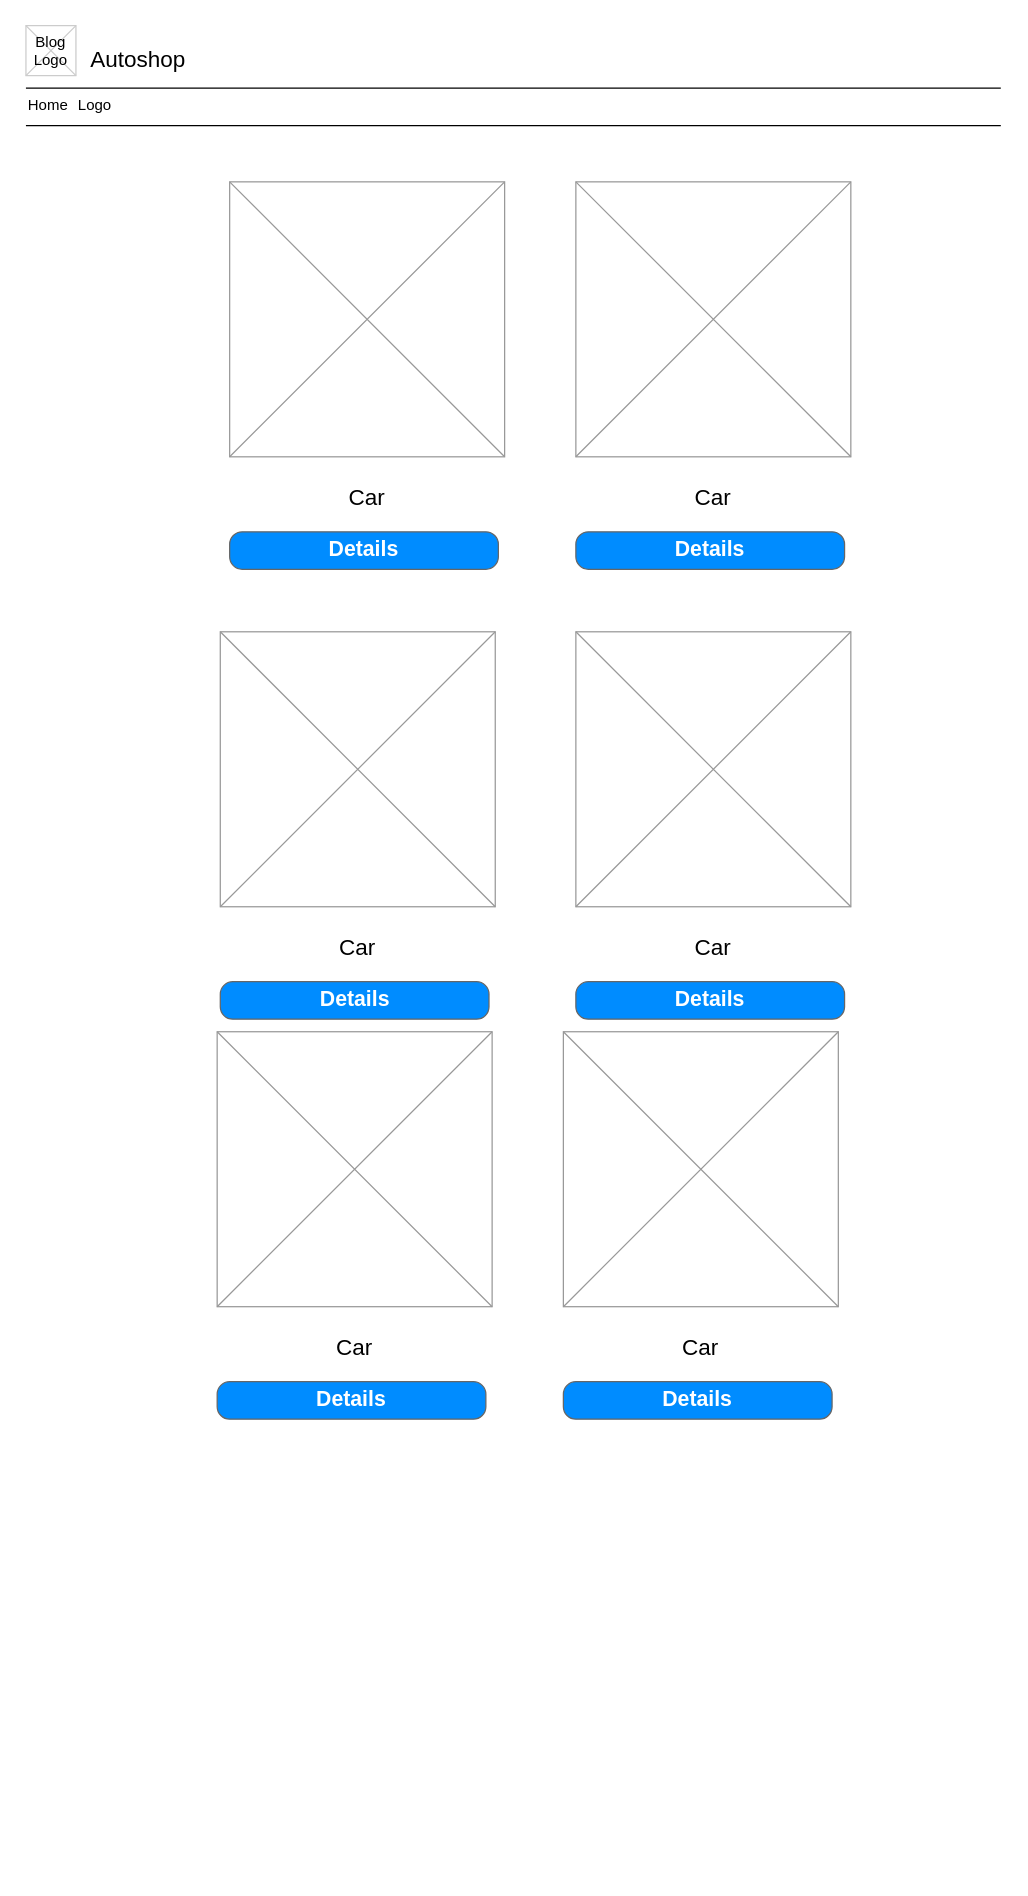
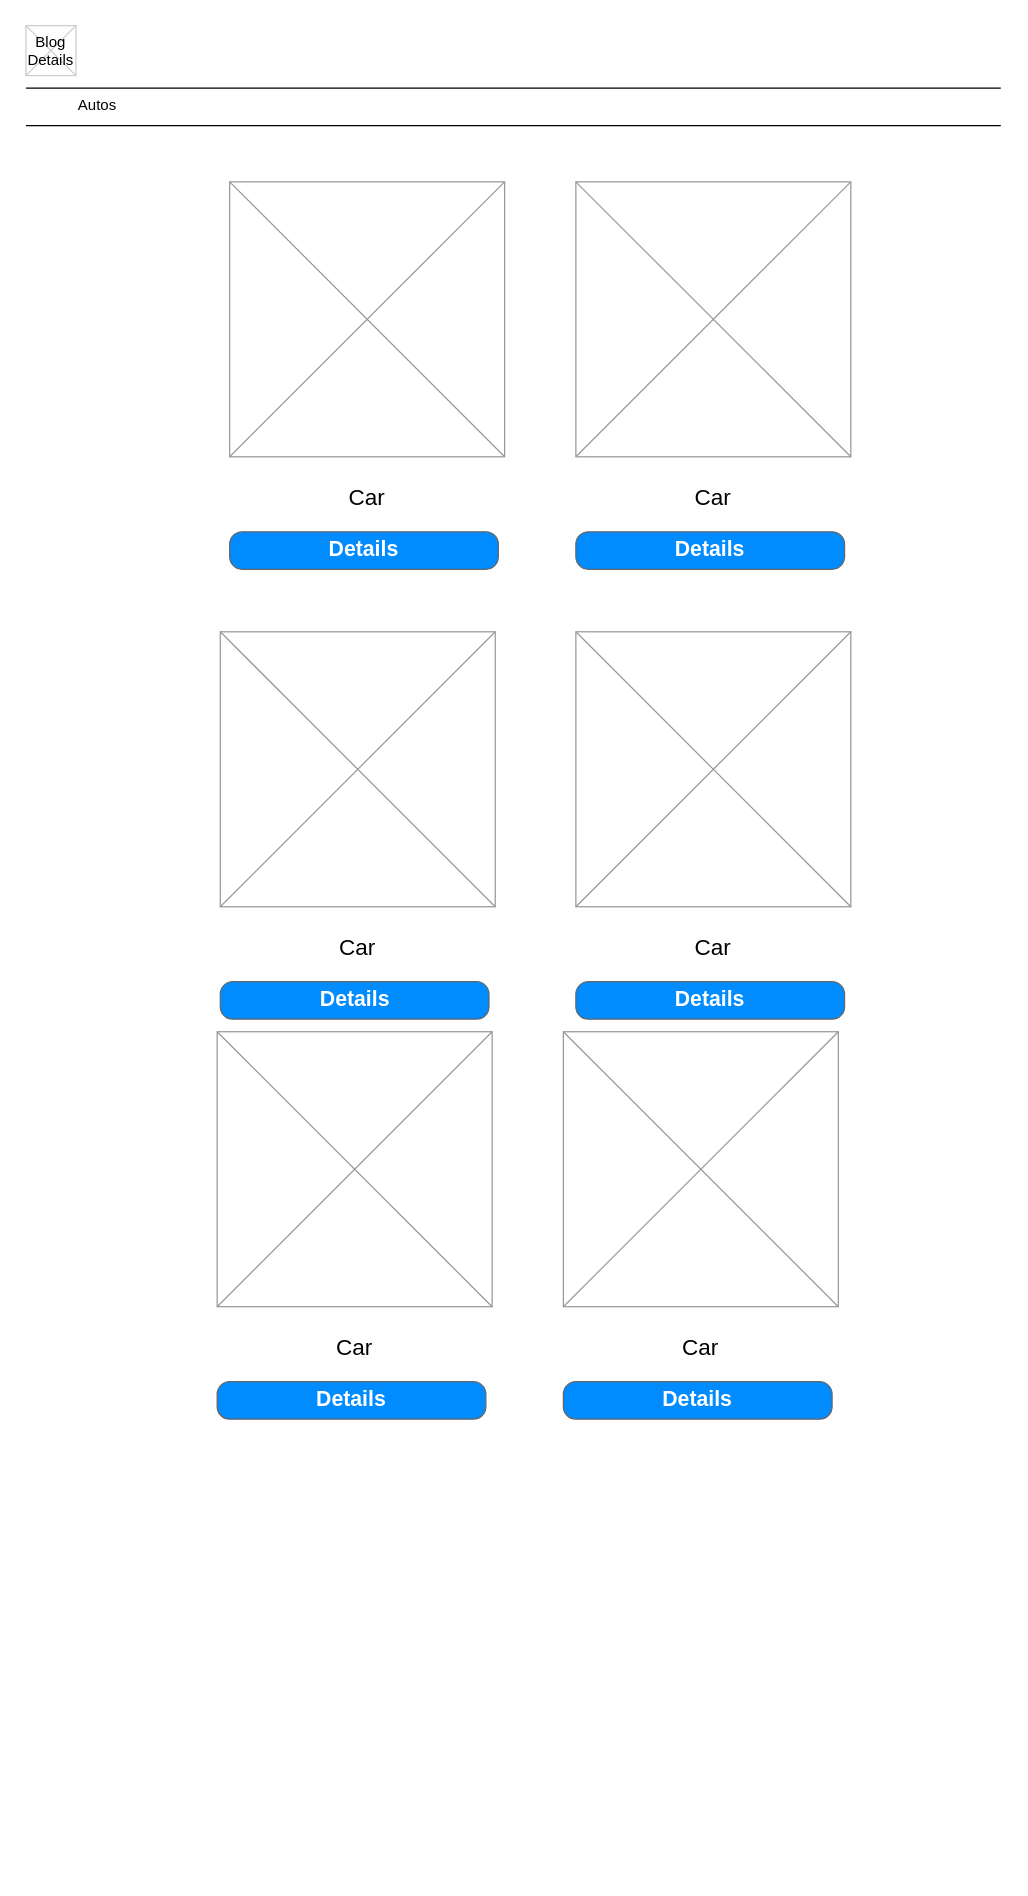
(50, 43) -> (50, 43)
(232, 57) -> none
(94, 105) -> (99, 105)
(44, 107) -> none
